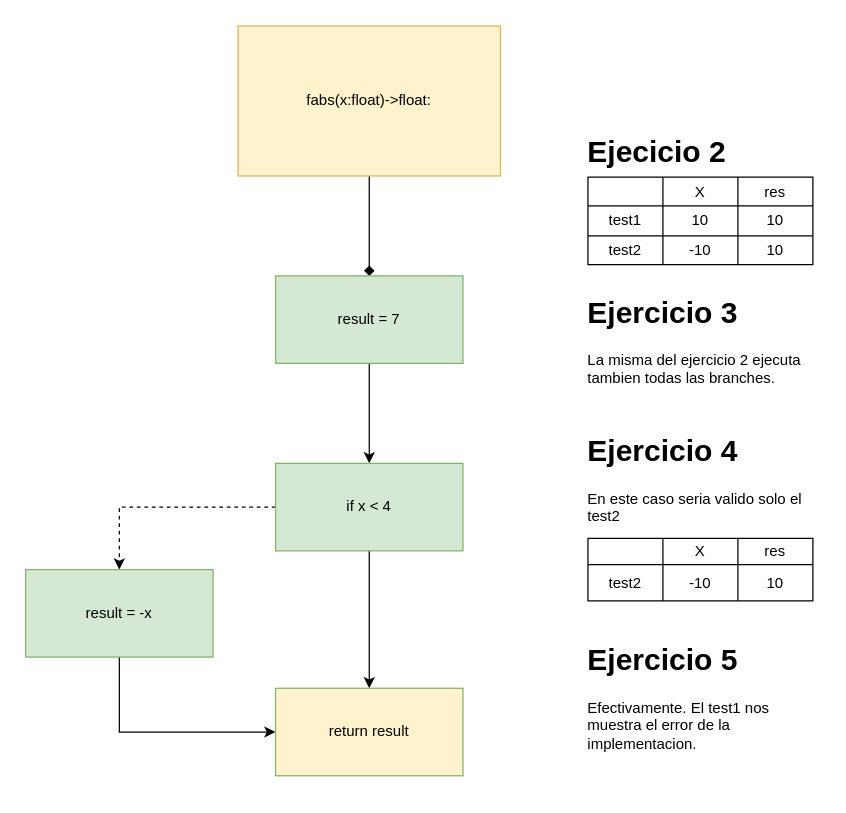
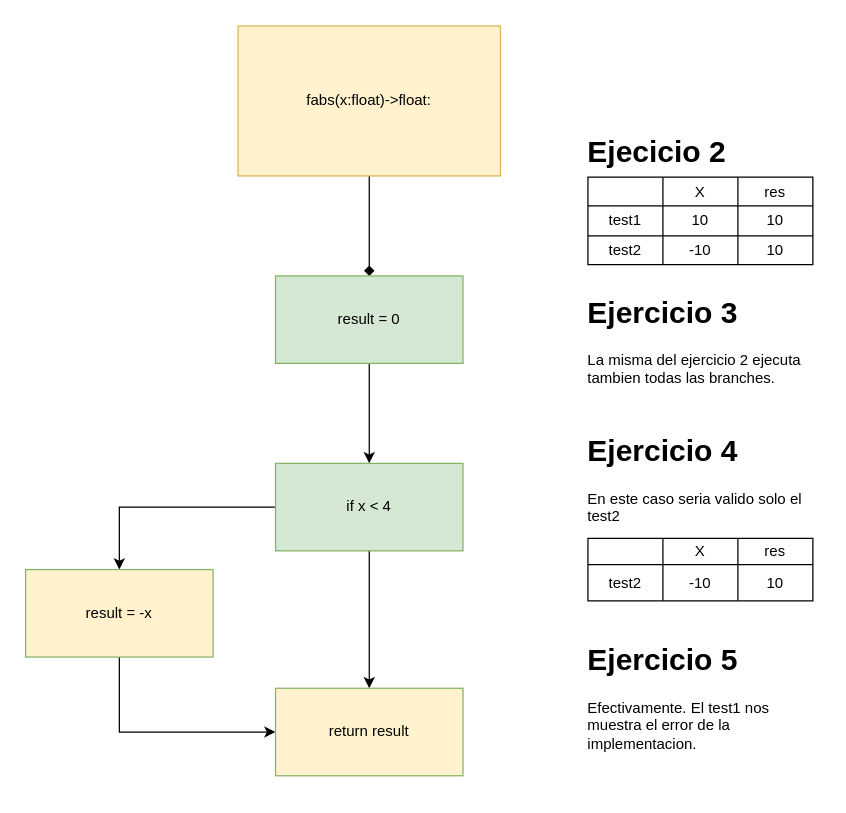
(369, 319) -> (369, 319)
(169, 507) -> (169, 507)
(119, 613) -> (119, 613)
